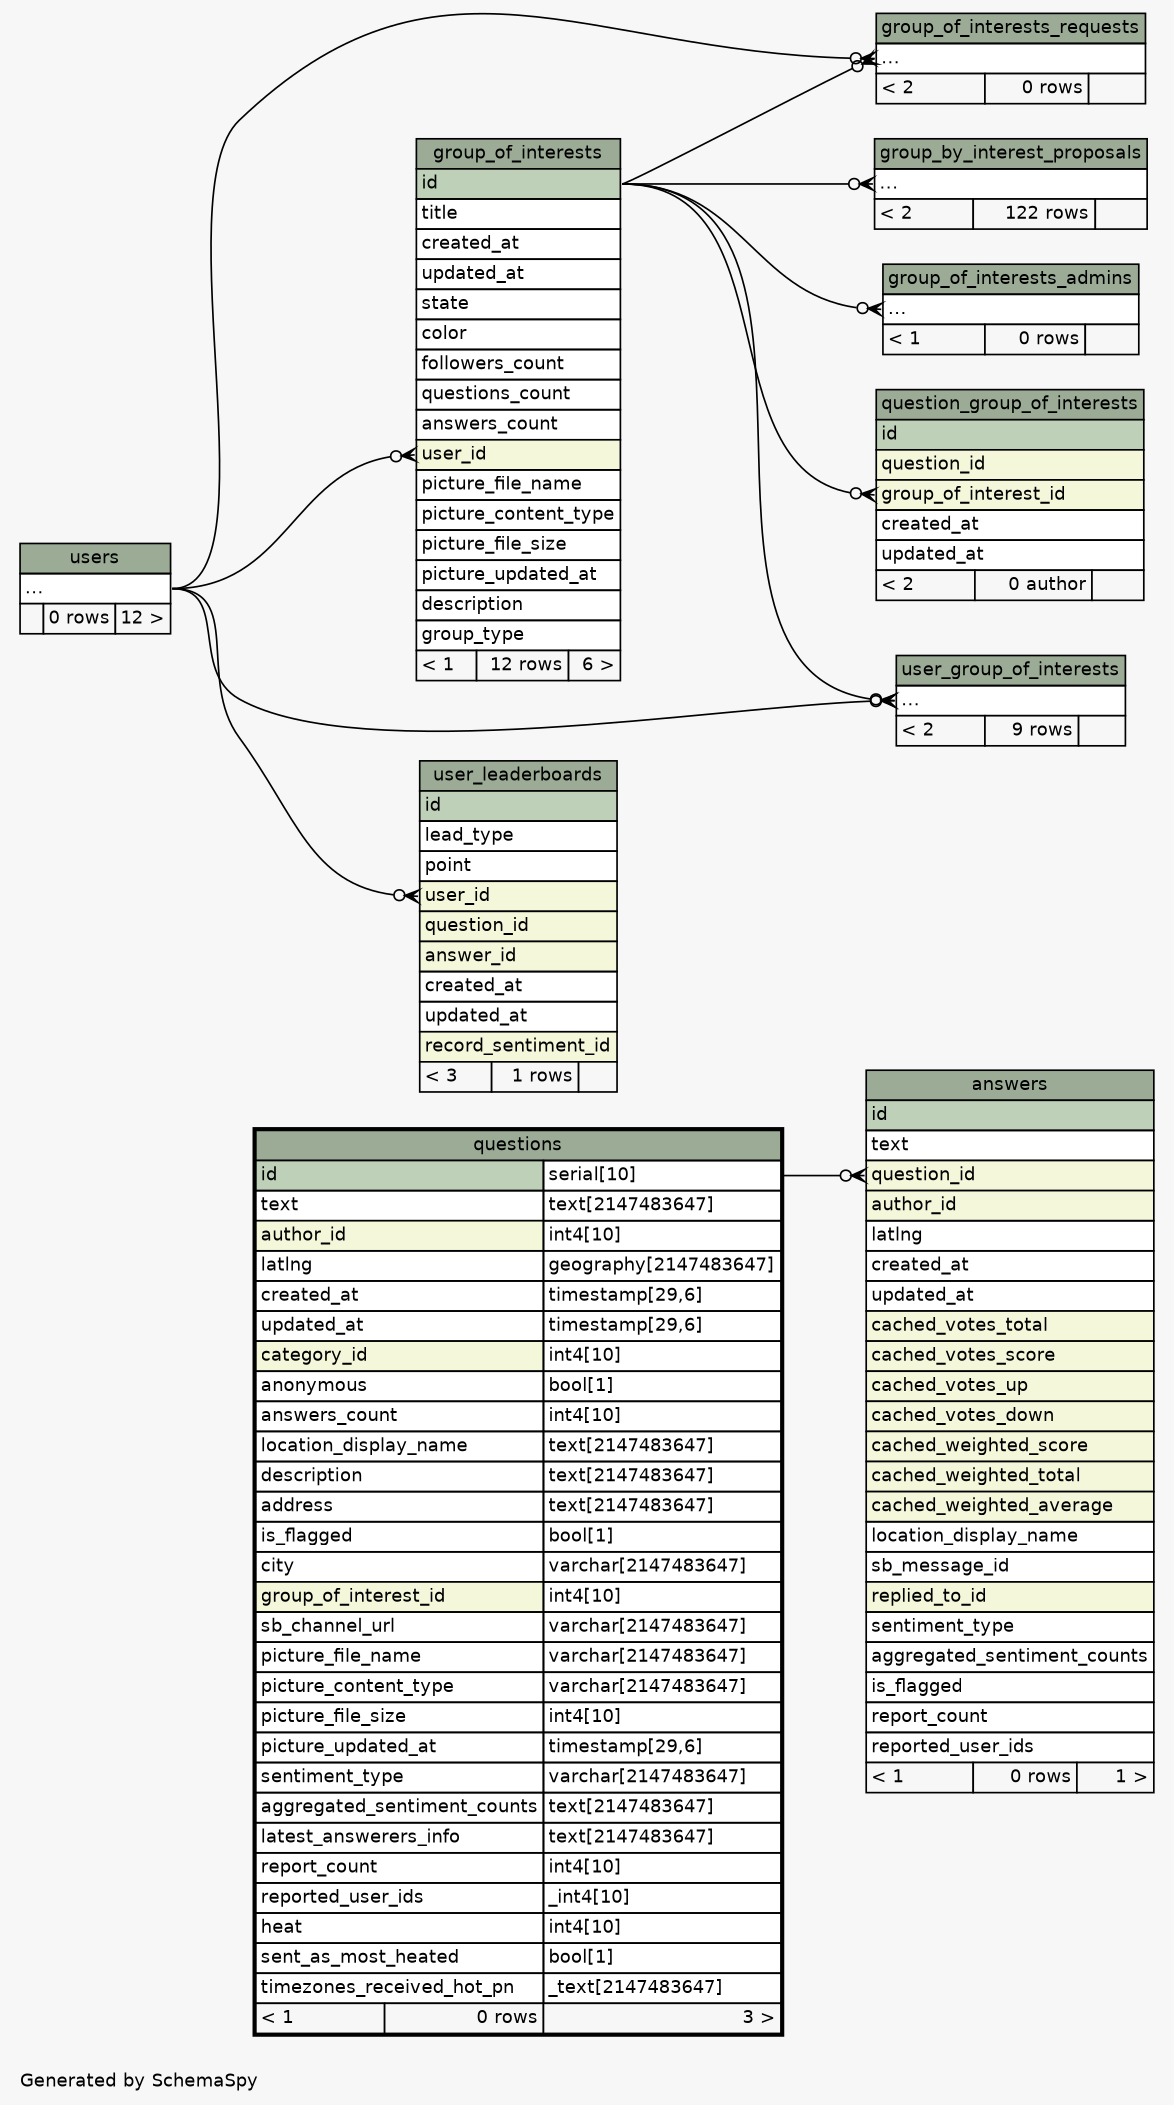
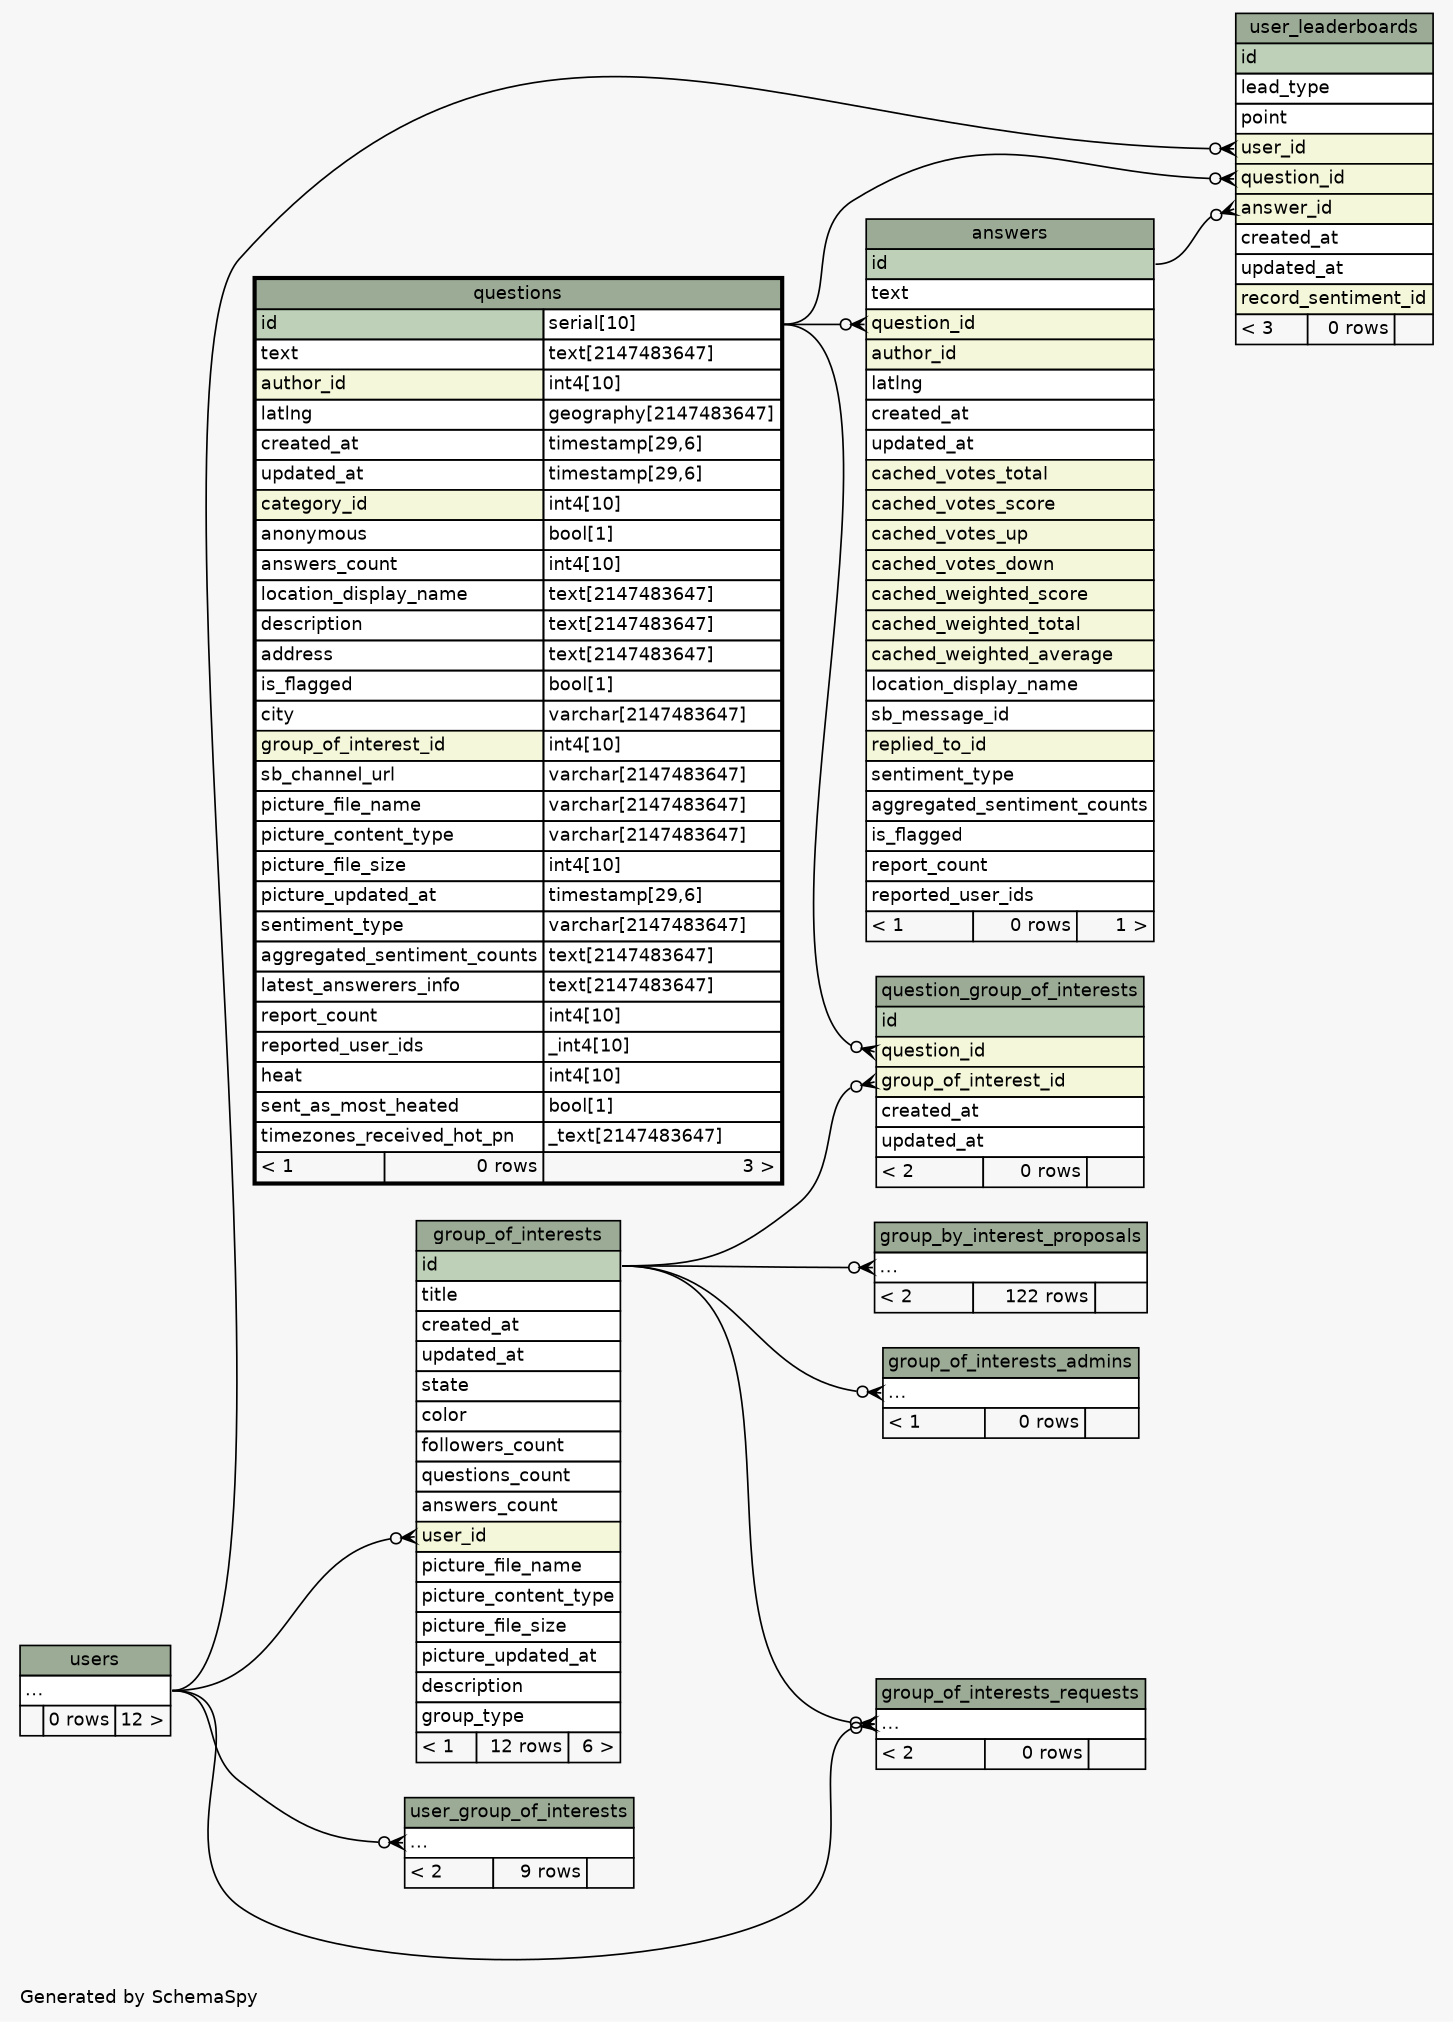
none -> (951, 160)
none -> (1188, 247)
(758, 430) -> none
(1048, 584) -> (1051, 1171)
none -> (830, 677)
(543, 1076) -> (1359, 329)
